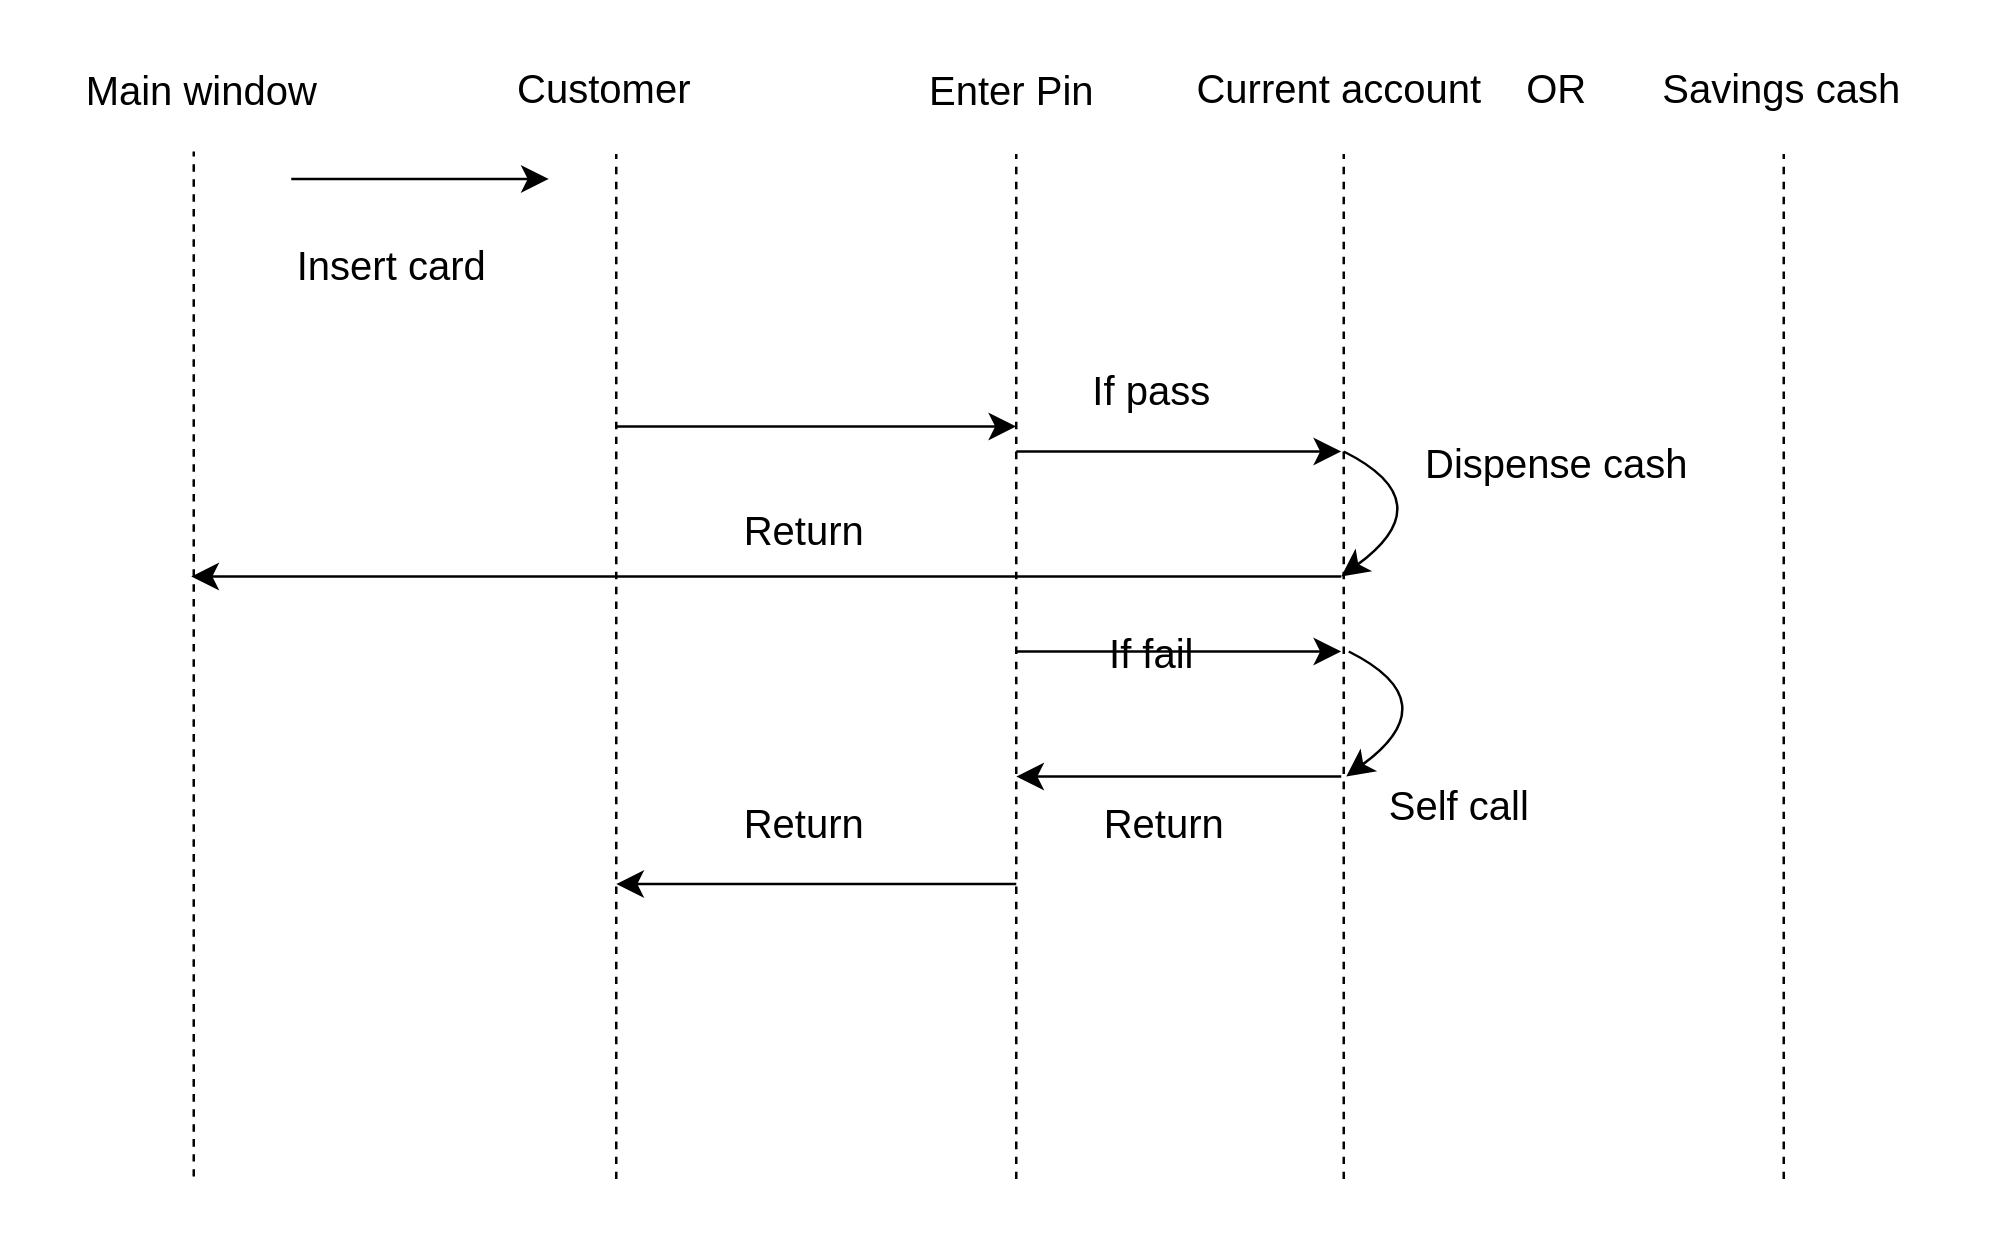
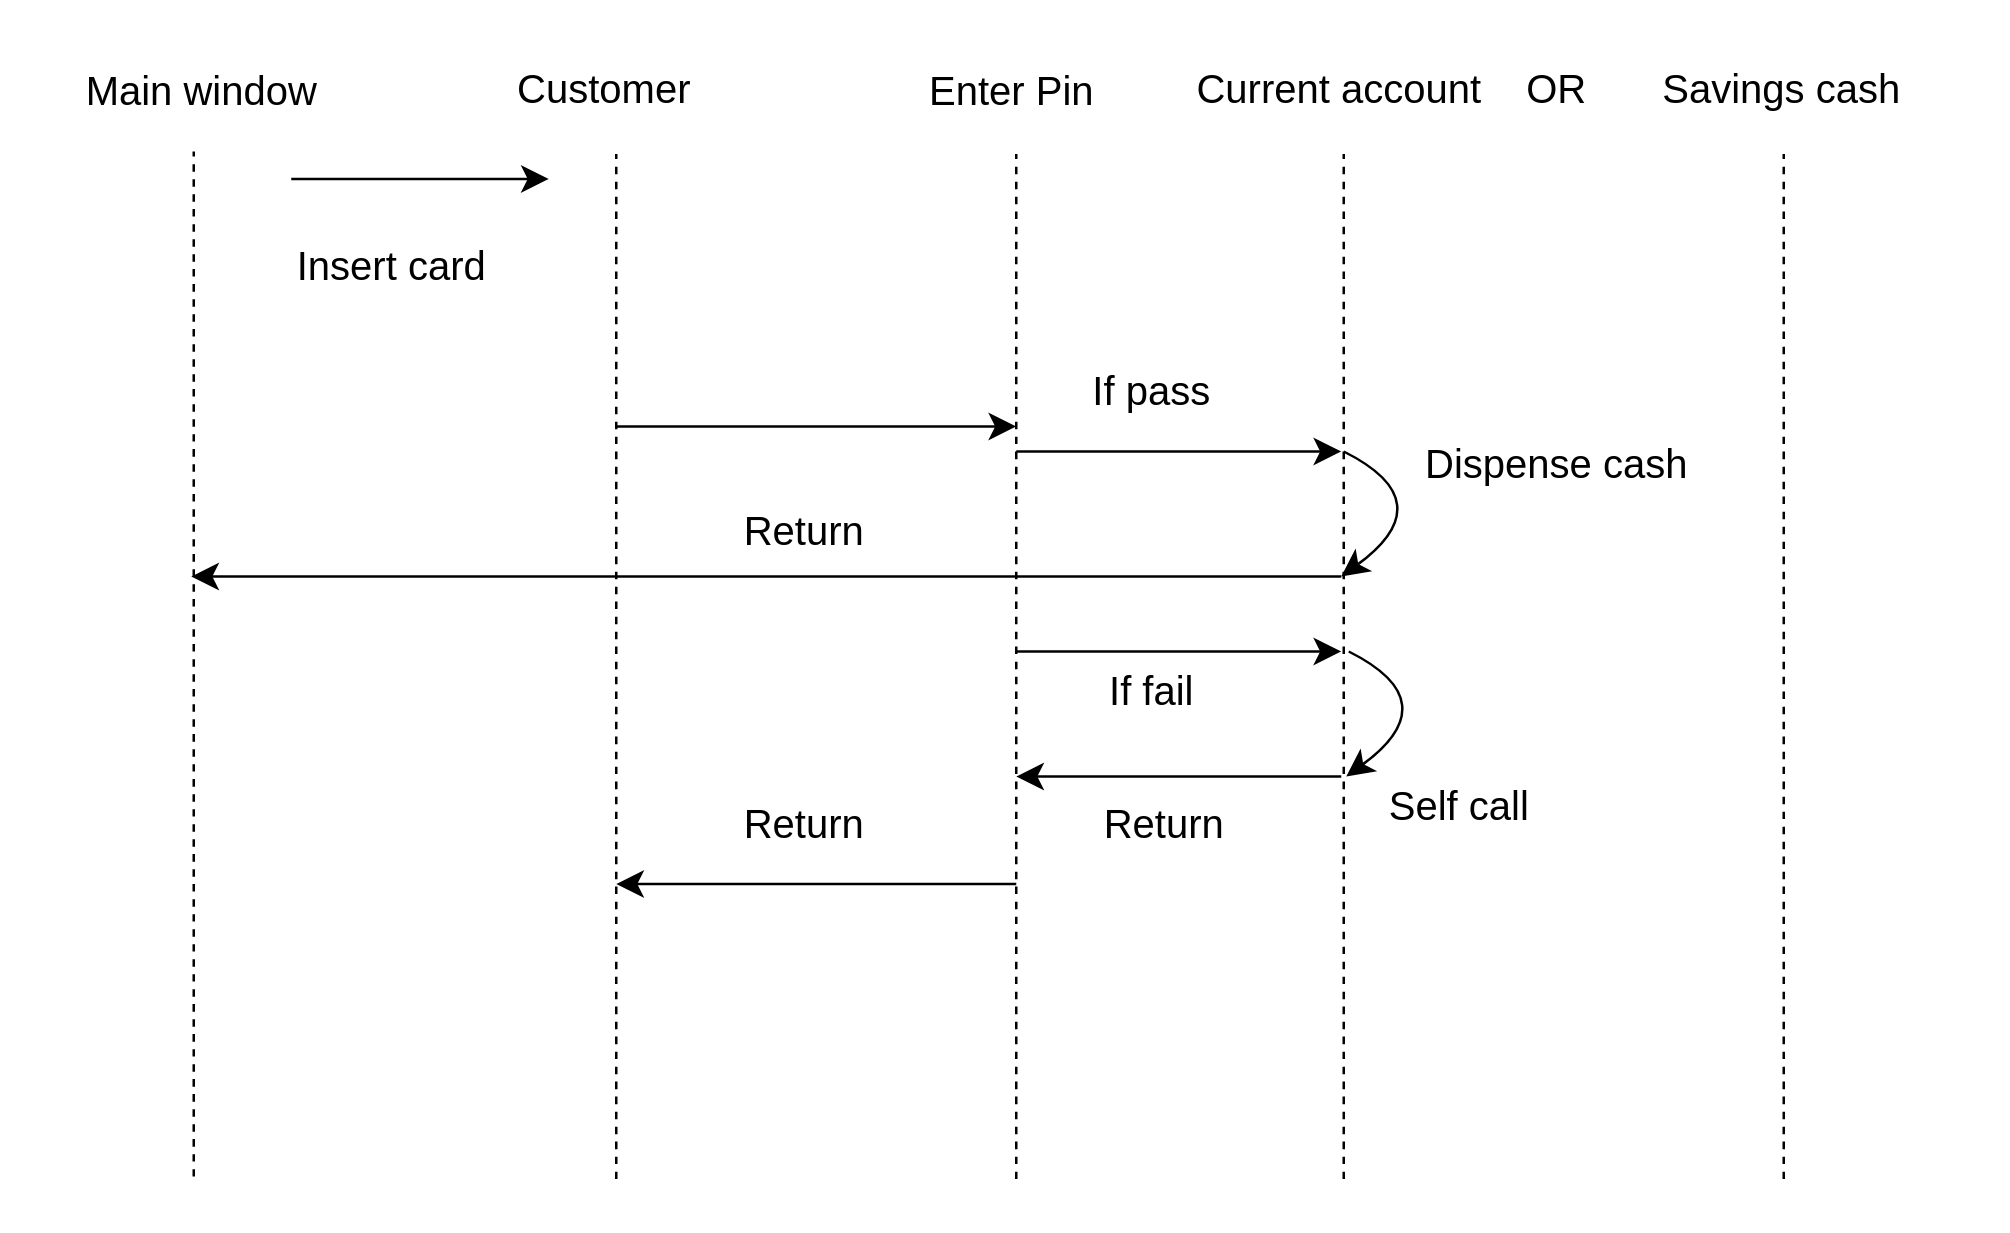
(1151, 654) -> (1151, 691)
